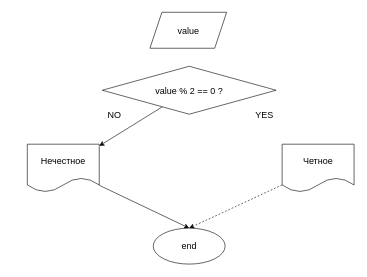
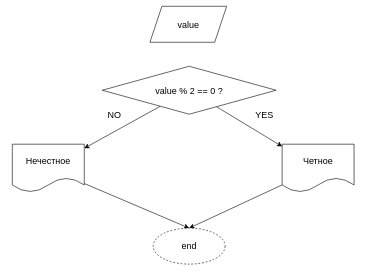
(188, 30) -> (188, 24)
none -> (247, 125)
(63, 168) -> (48, 168)
(238, 206) -> (238, 206)
(189, 246) -> (189, 246)
